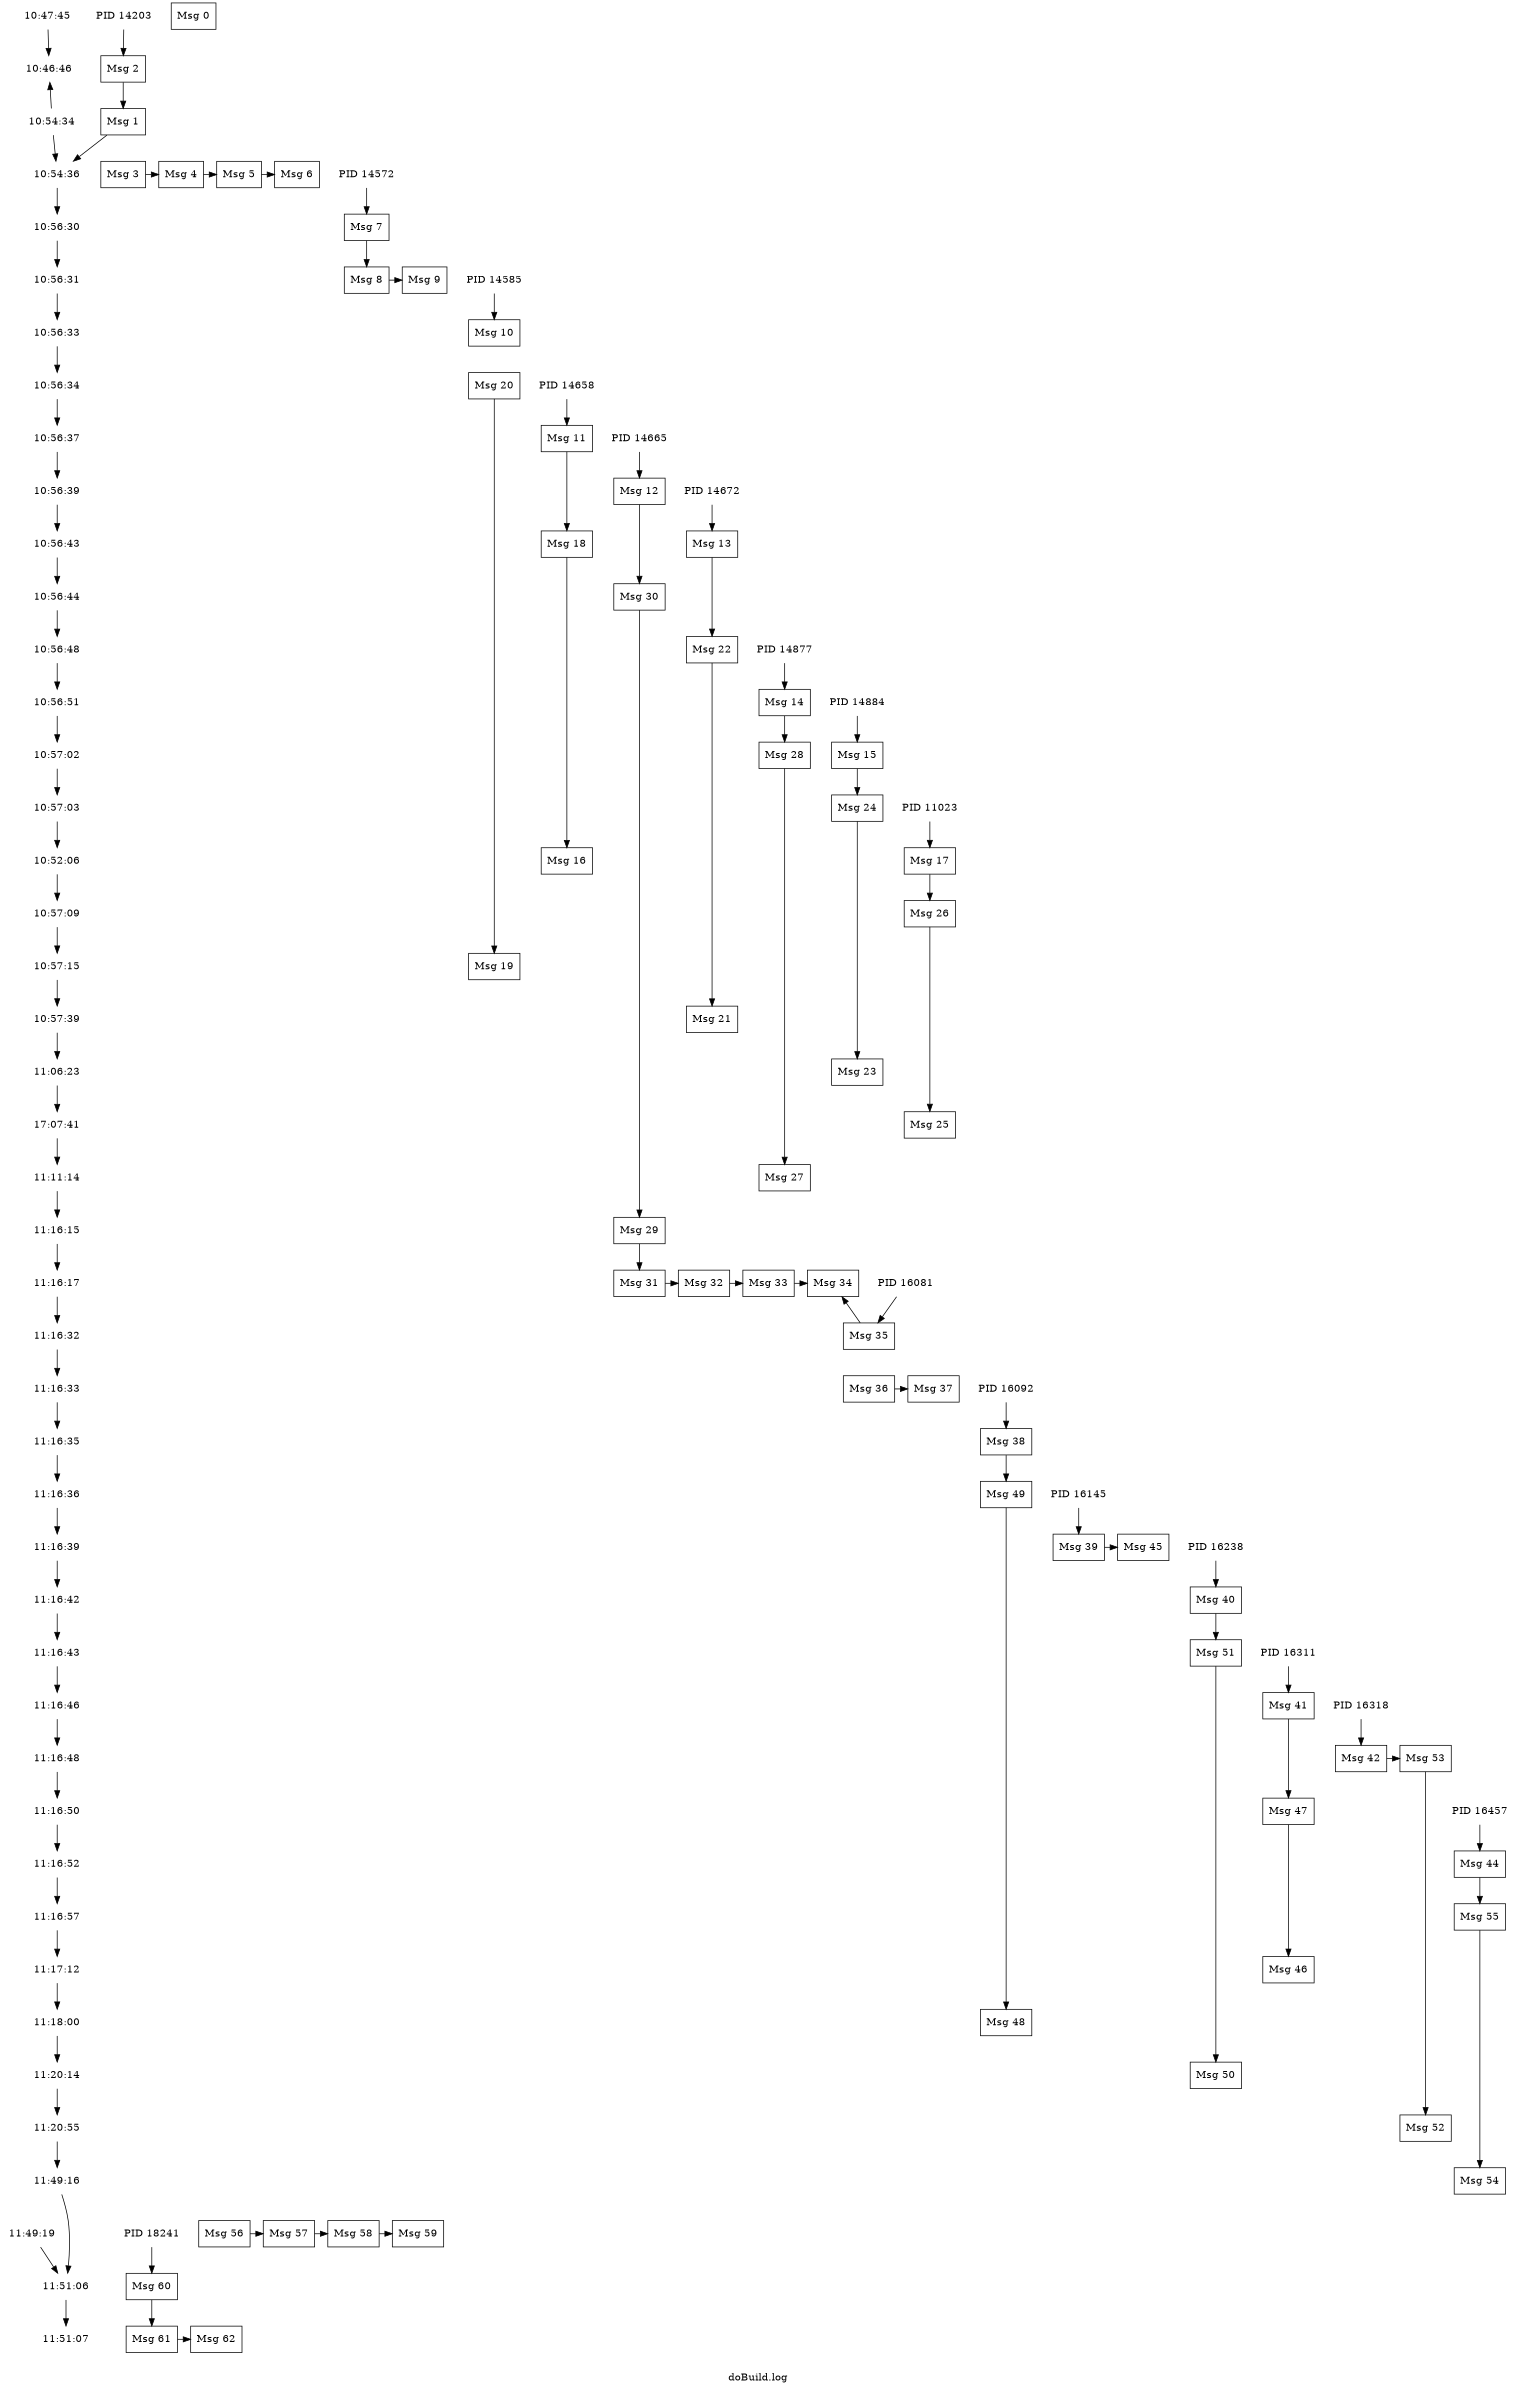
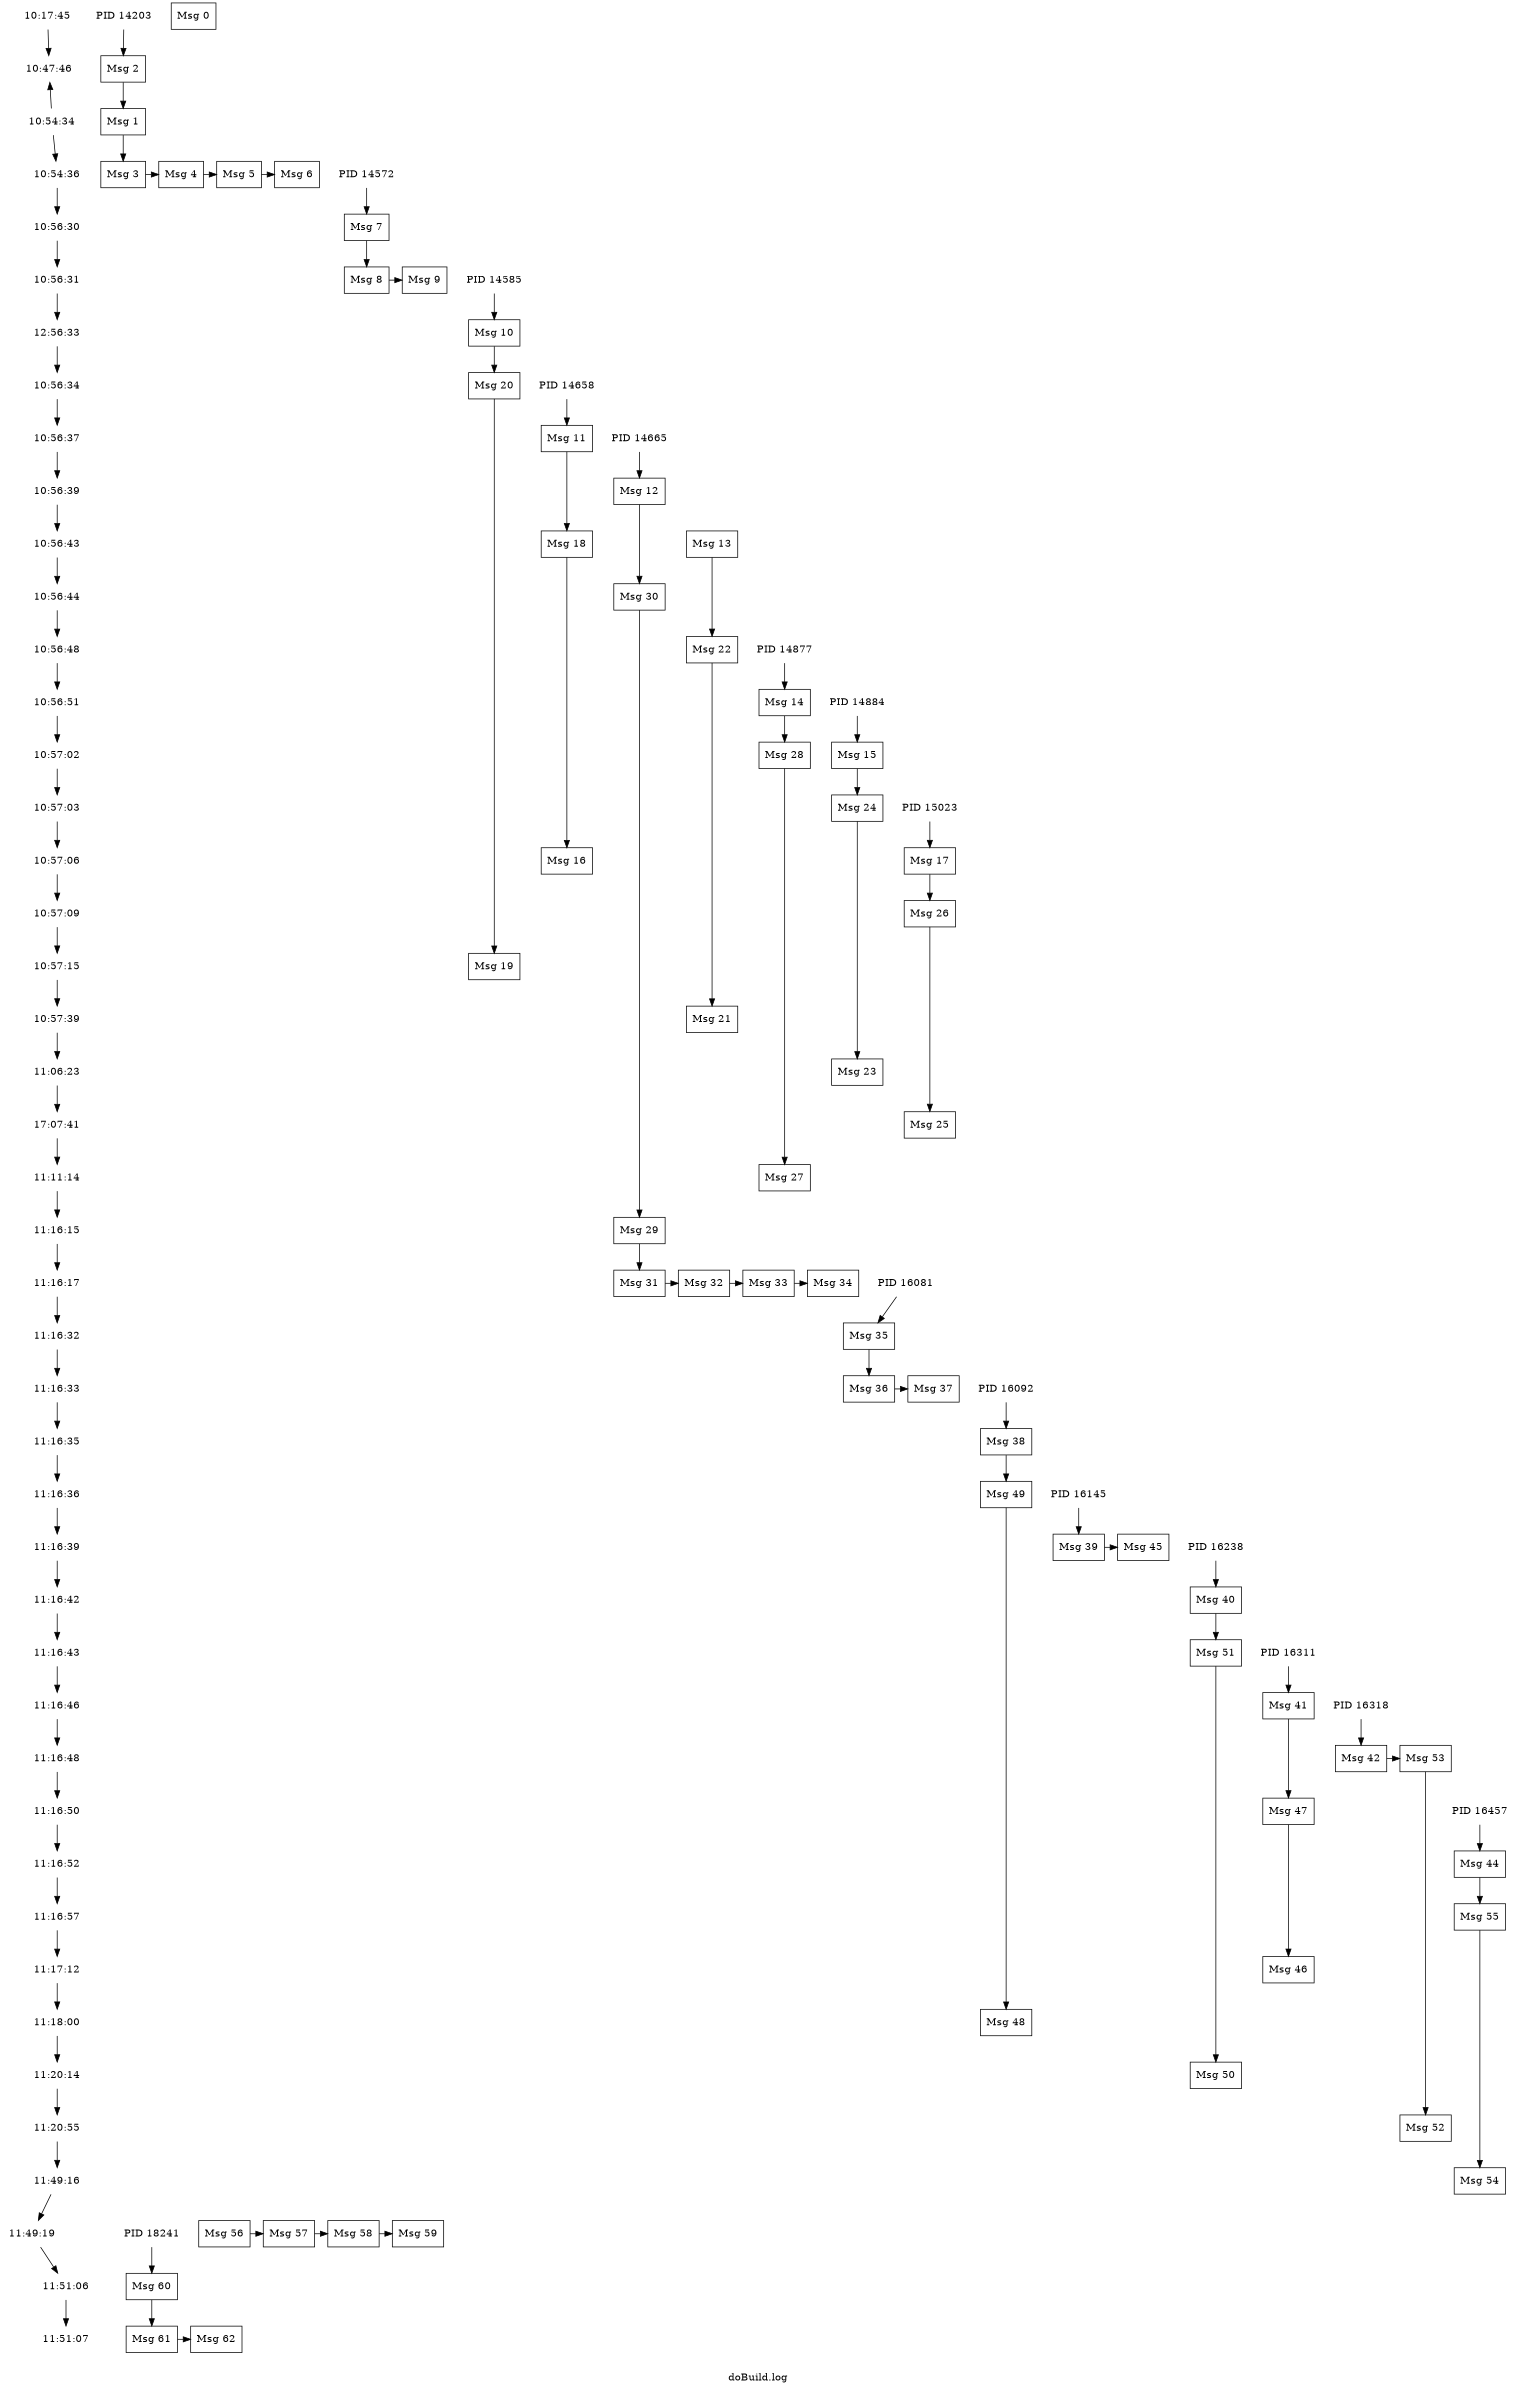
(48, 16) -> (48, 16)
(49, 69) -> (49, 69)
(93, 146) -> (123, 145)
(57, 333) -> (57, 333)
none -> (494, 356)
(712, 491) -> none
(930, 808) -> (930, 808)
(57, 861) -> (57, 861)
(853, 1313) -> (869, 1359)
(69, 2230) -> (46, 2204)
